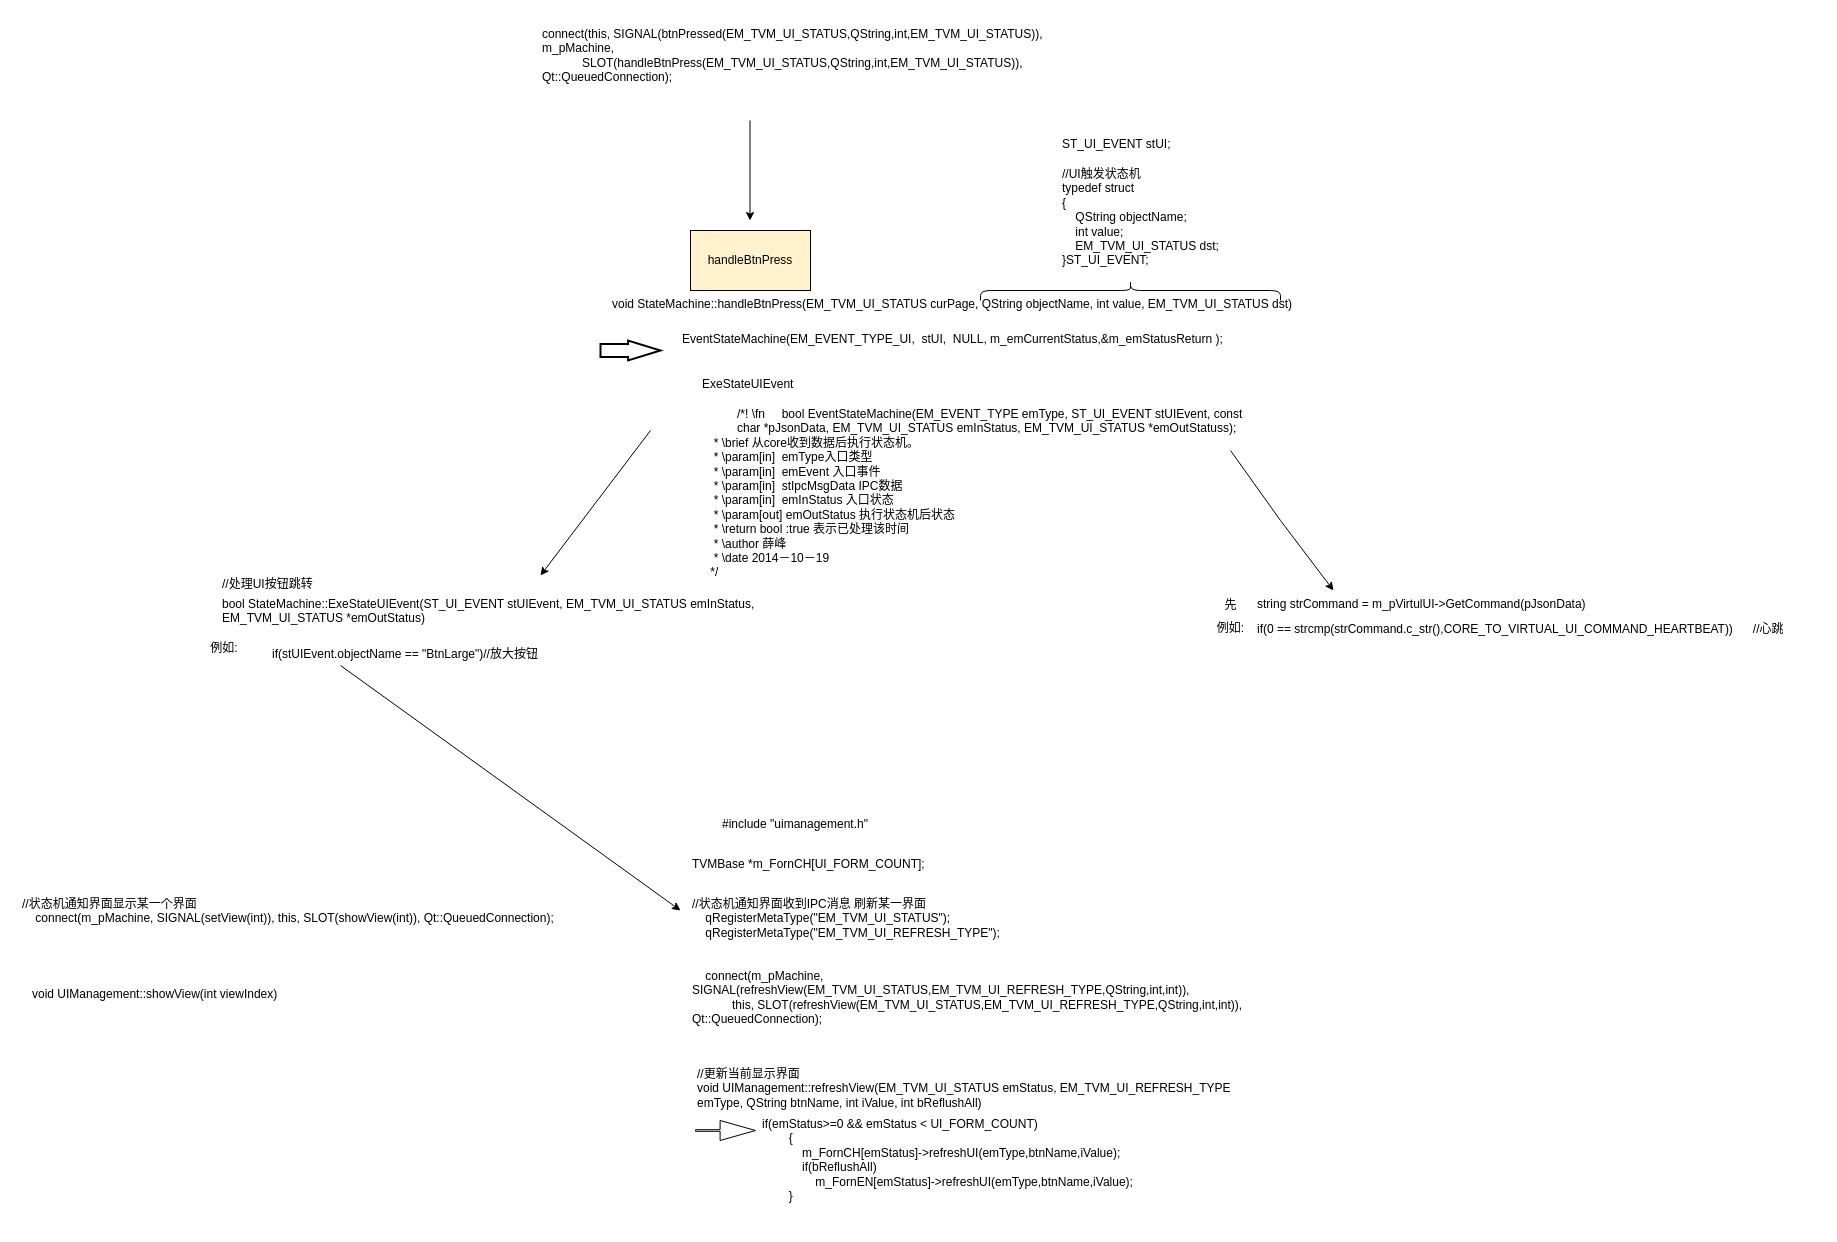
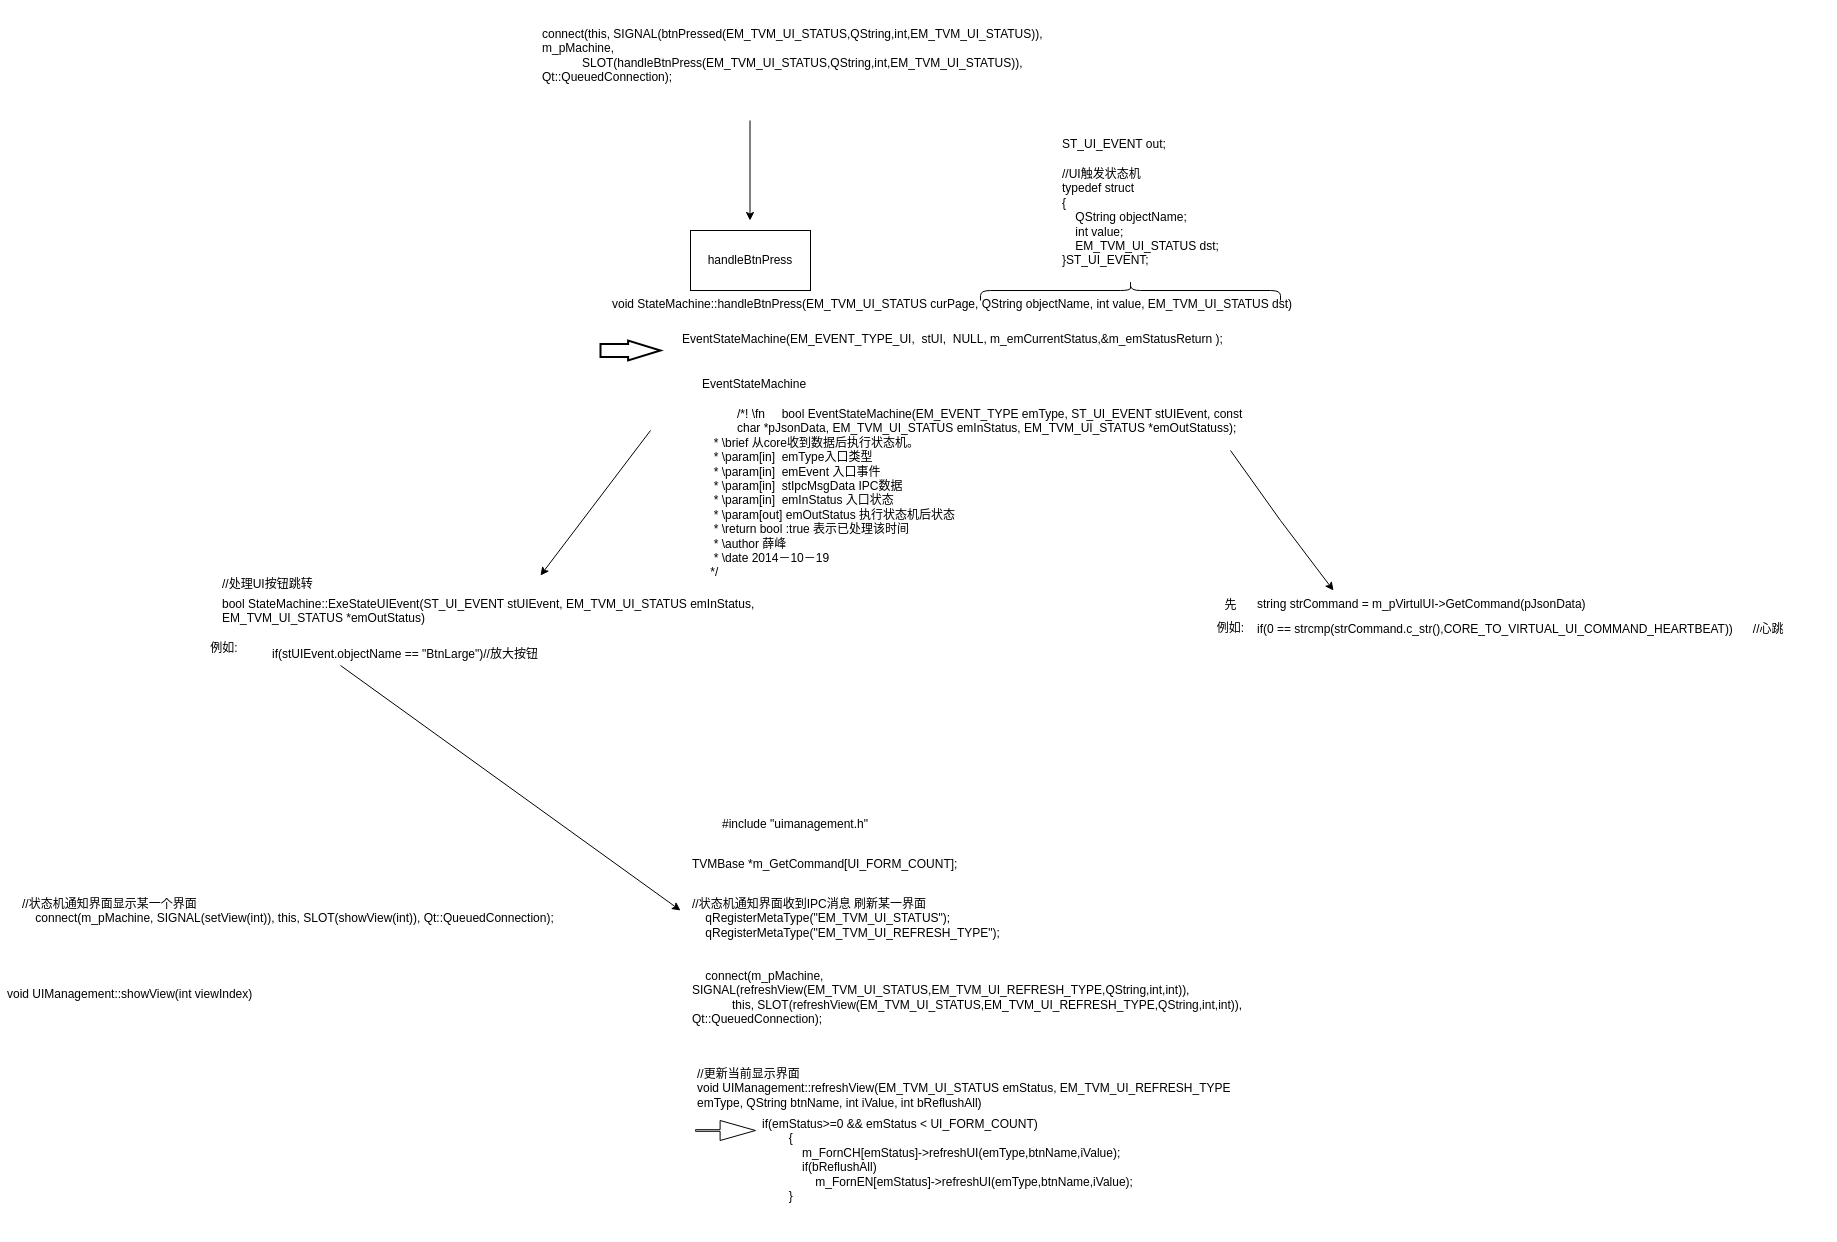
(1117, 145) -> (1113, 145)
(751, 261) -> (751, 261)
(753, 385) -> (758, 385)
(800, 865) -> (814, 865)
(171, 1001) -> (146, 1001)
